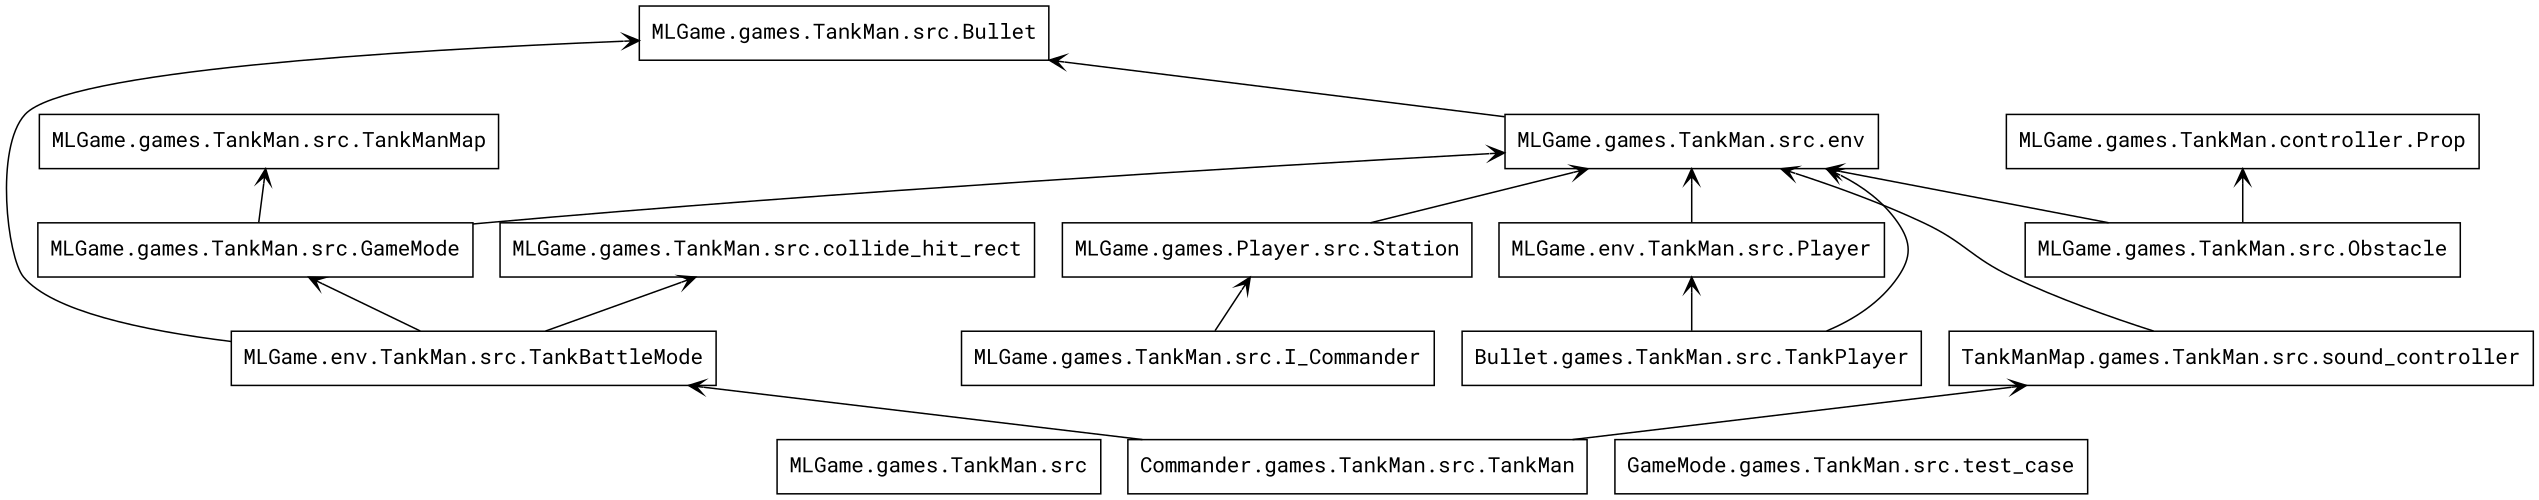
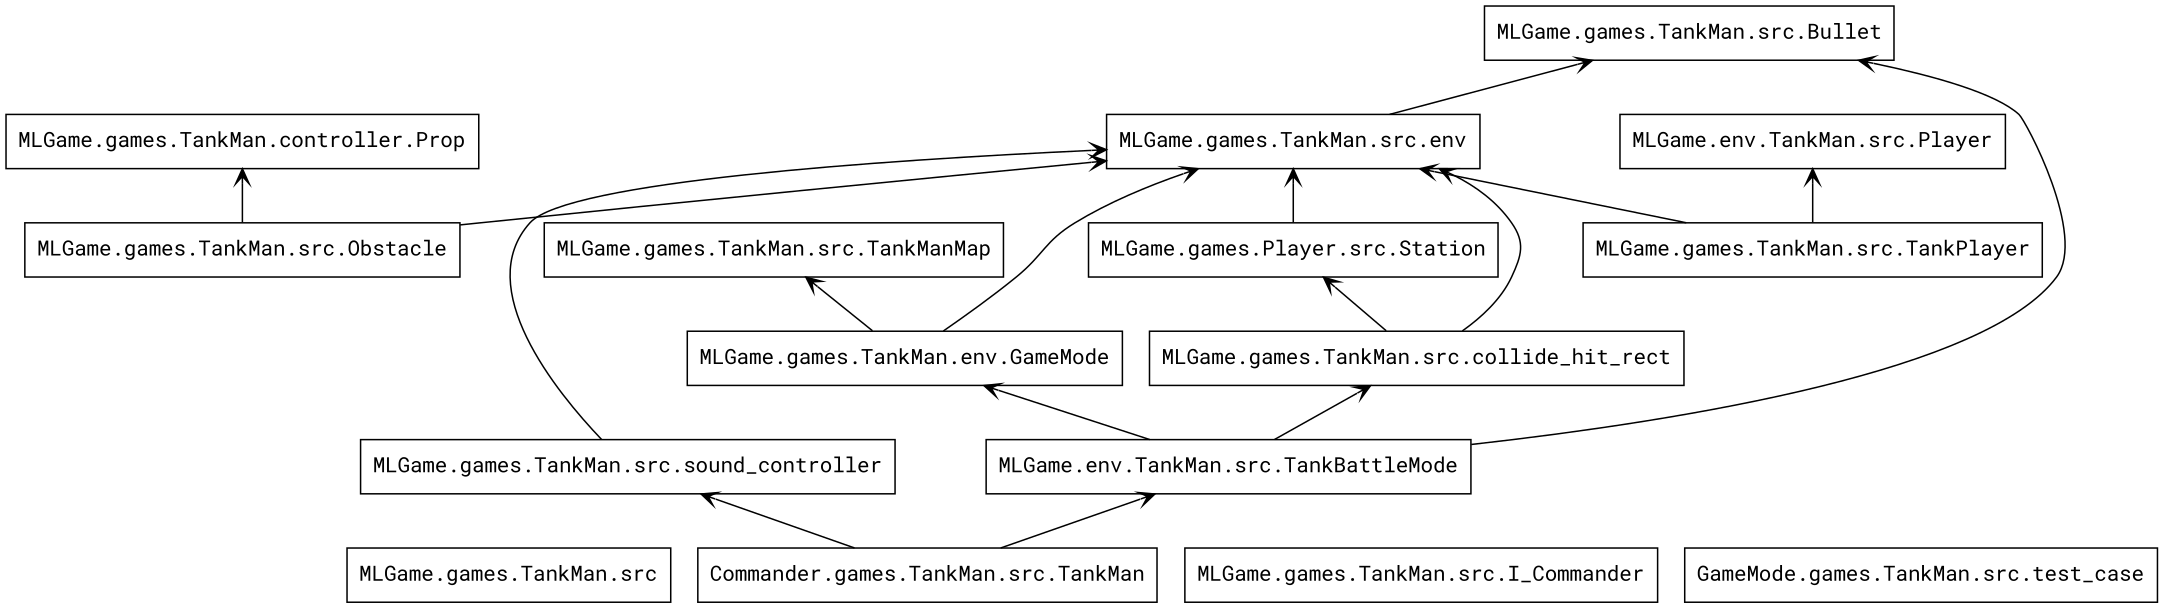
(1692, 203) -> (1521, 248)
(255, 250) -> (905, 358)
(1228, 310) -> (1361, 309)
(1692, 358) -> (1813, 250)
(2241, 358) -> (628, 467)
